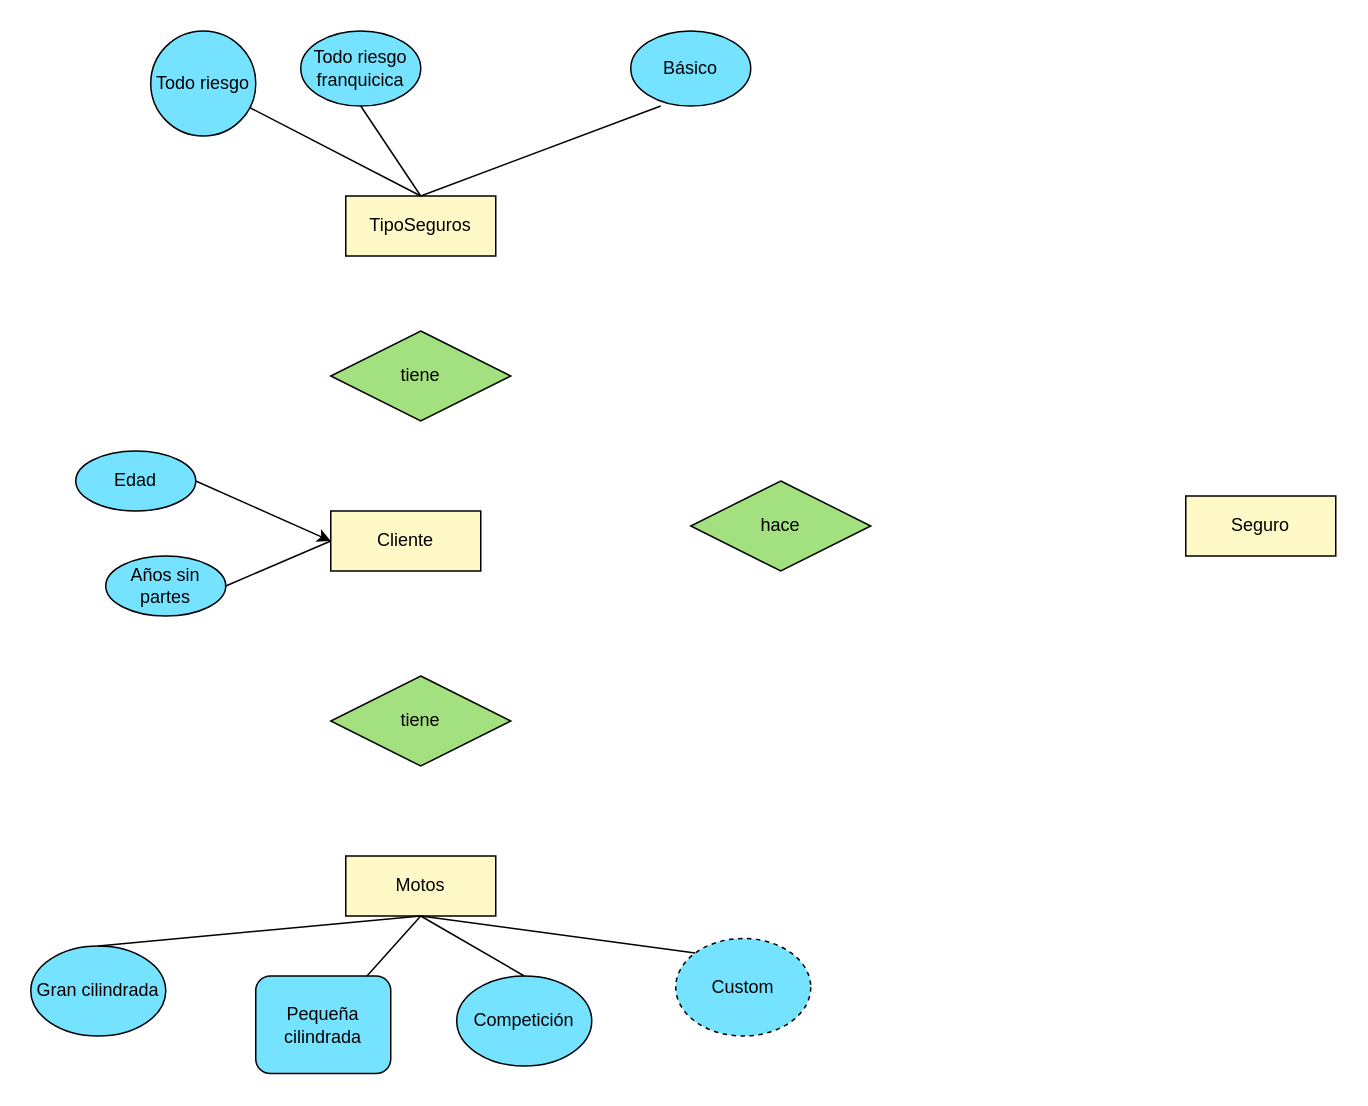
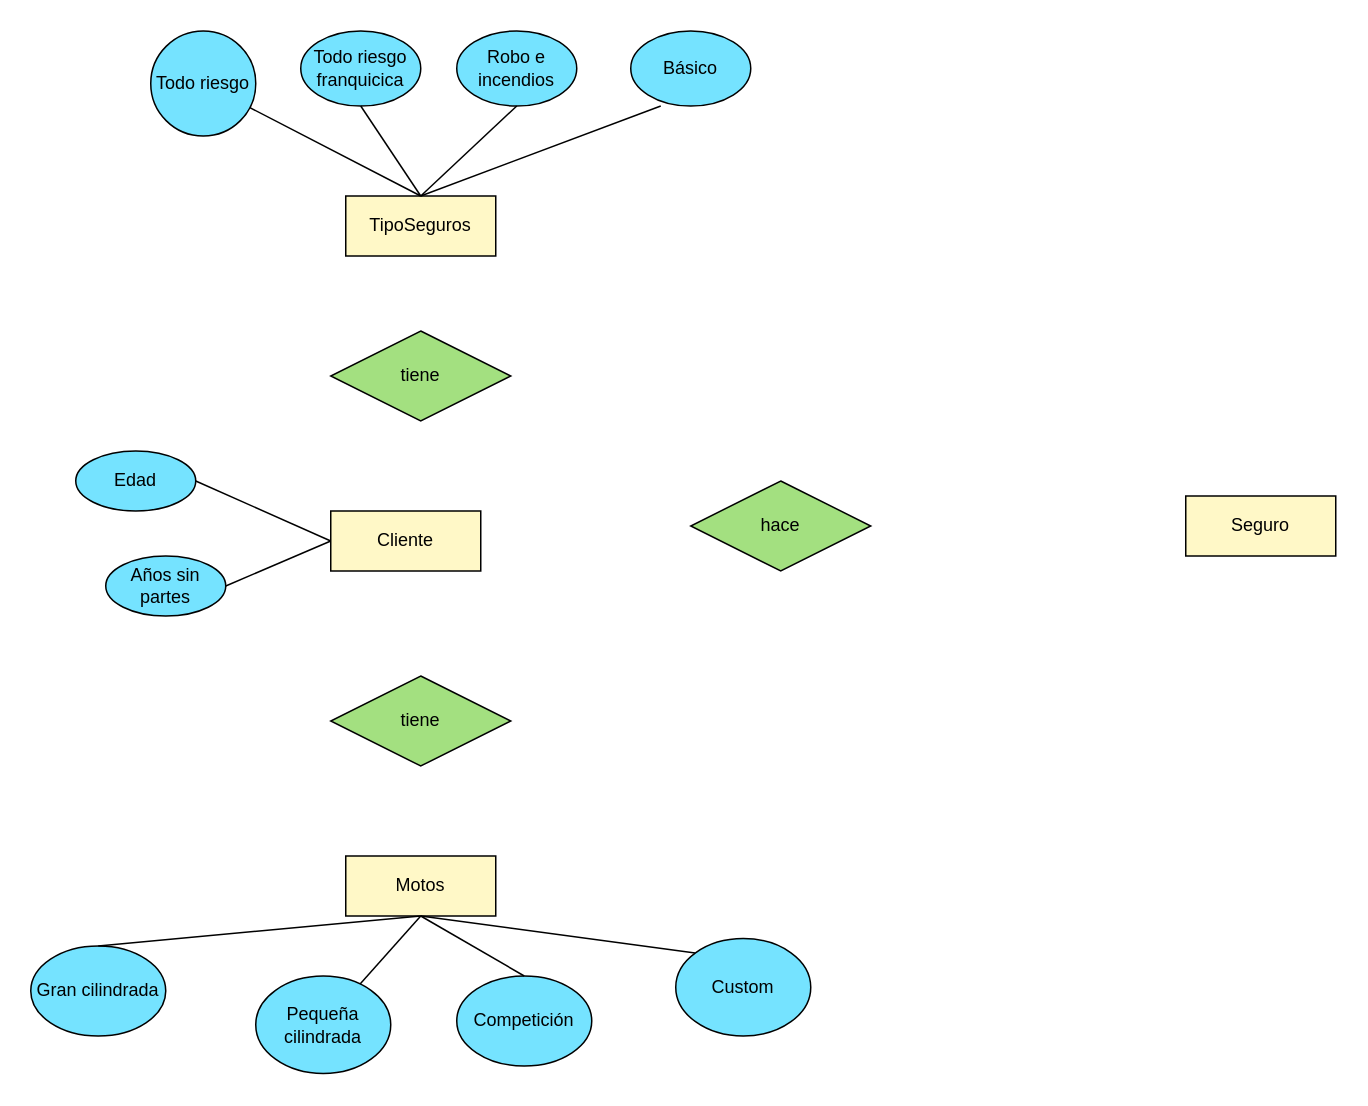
none -> (517, 68)
none -> (471, 148)
(320, 536) -> (324, 538)
(743, 987) -> (743, 987)
(323, 1025) -> (323, 1025)
